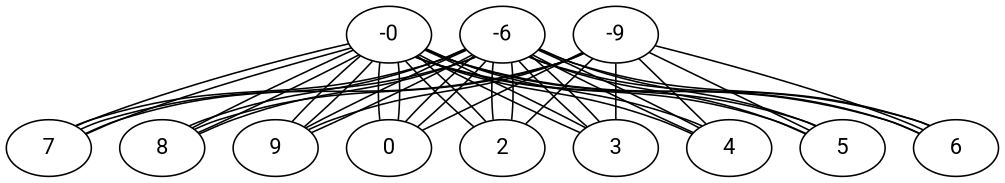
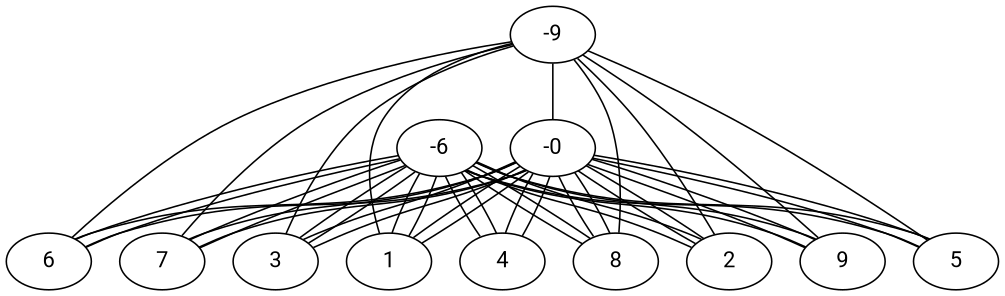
(672, 91) -> (553, 92)
(389, 148) -> (389, 261)
